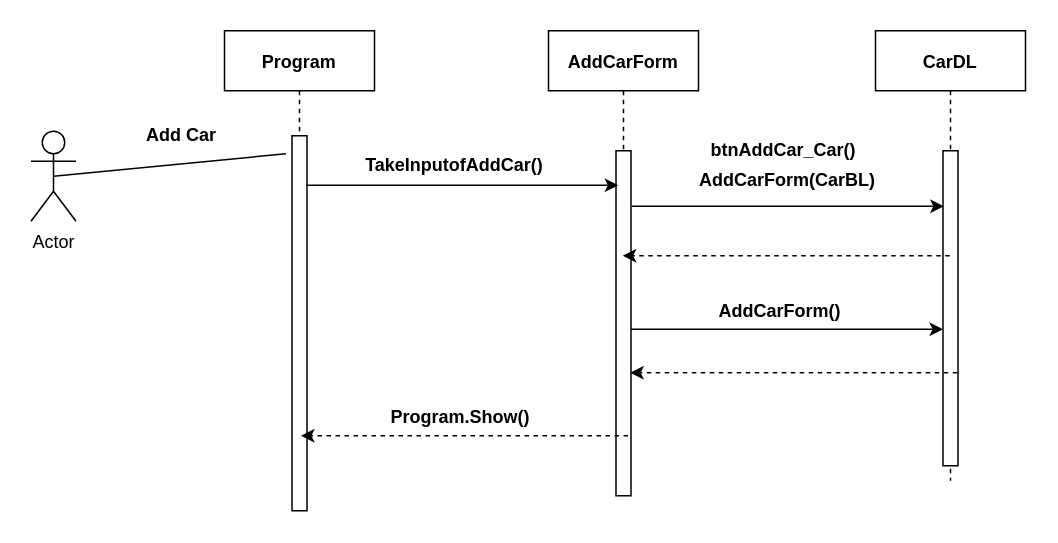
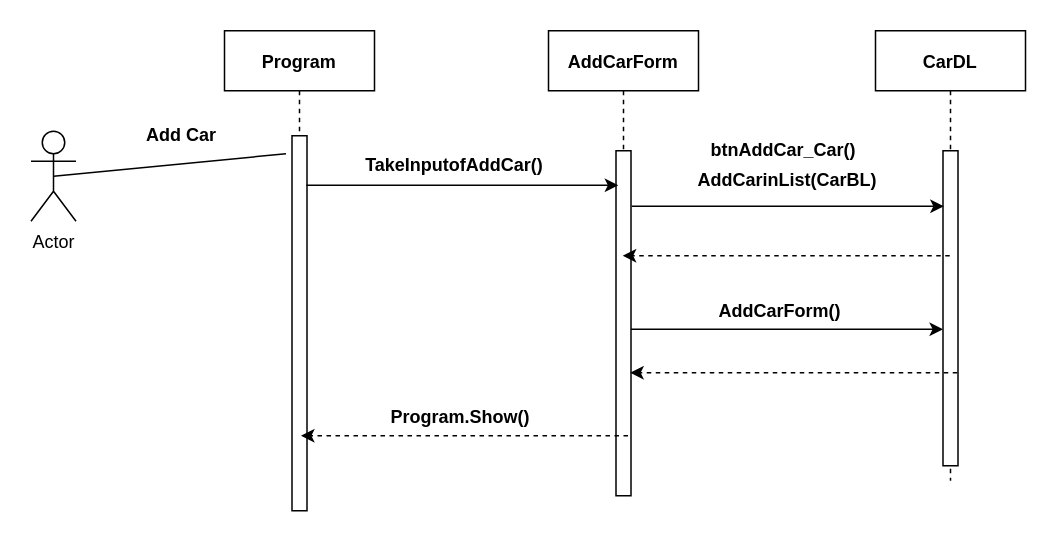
(788, 181) -> (788, 181)
